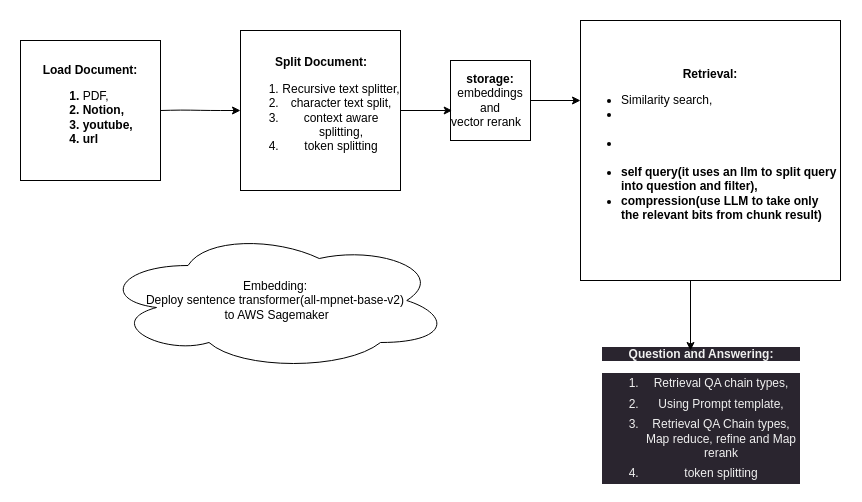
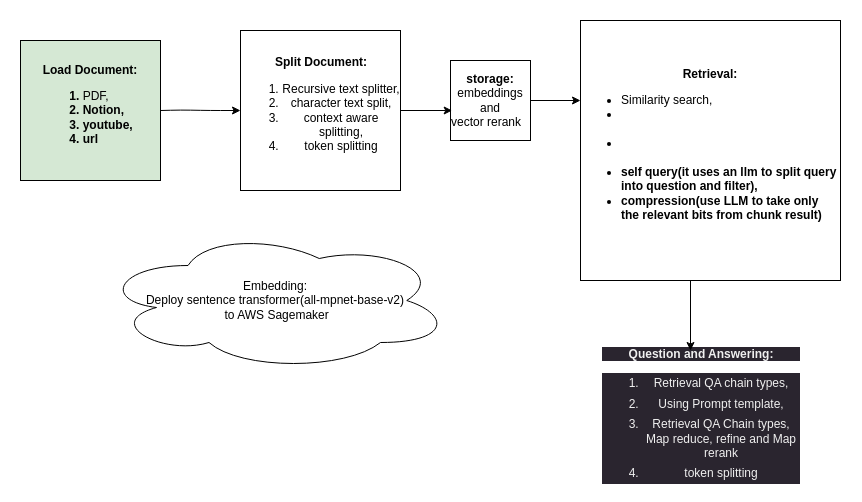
(91, 111) -> (91, 111)
